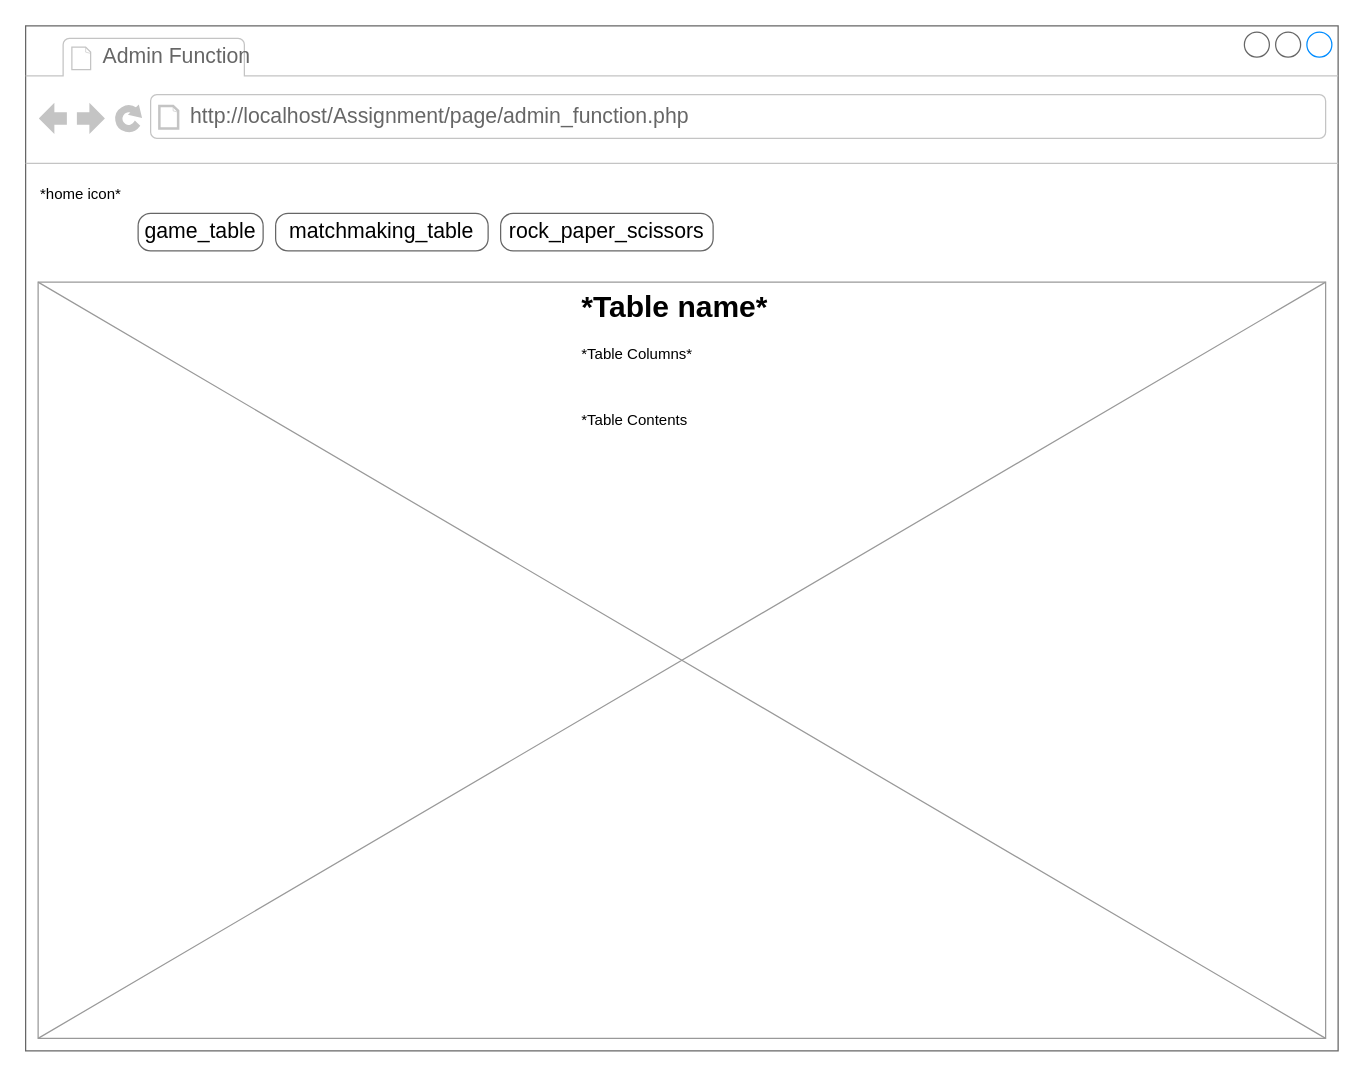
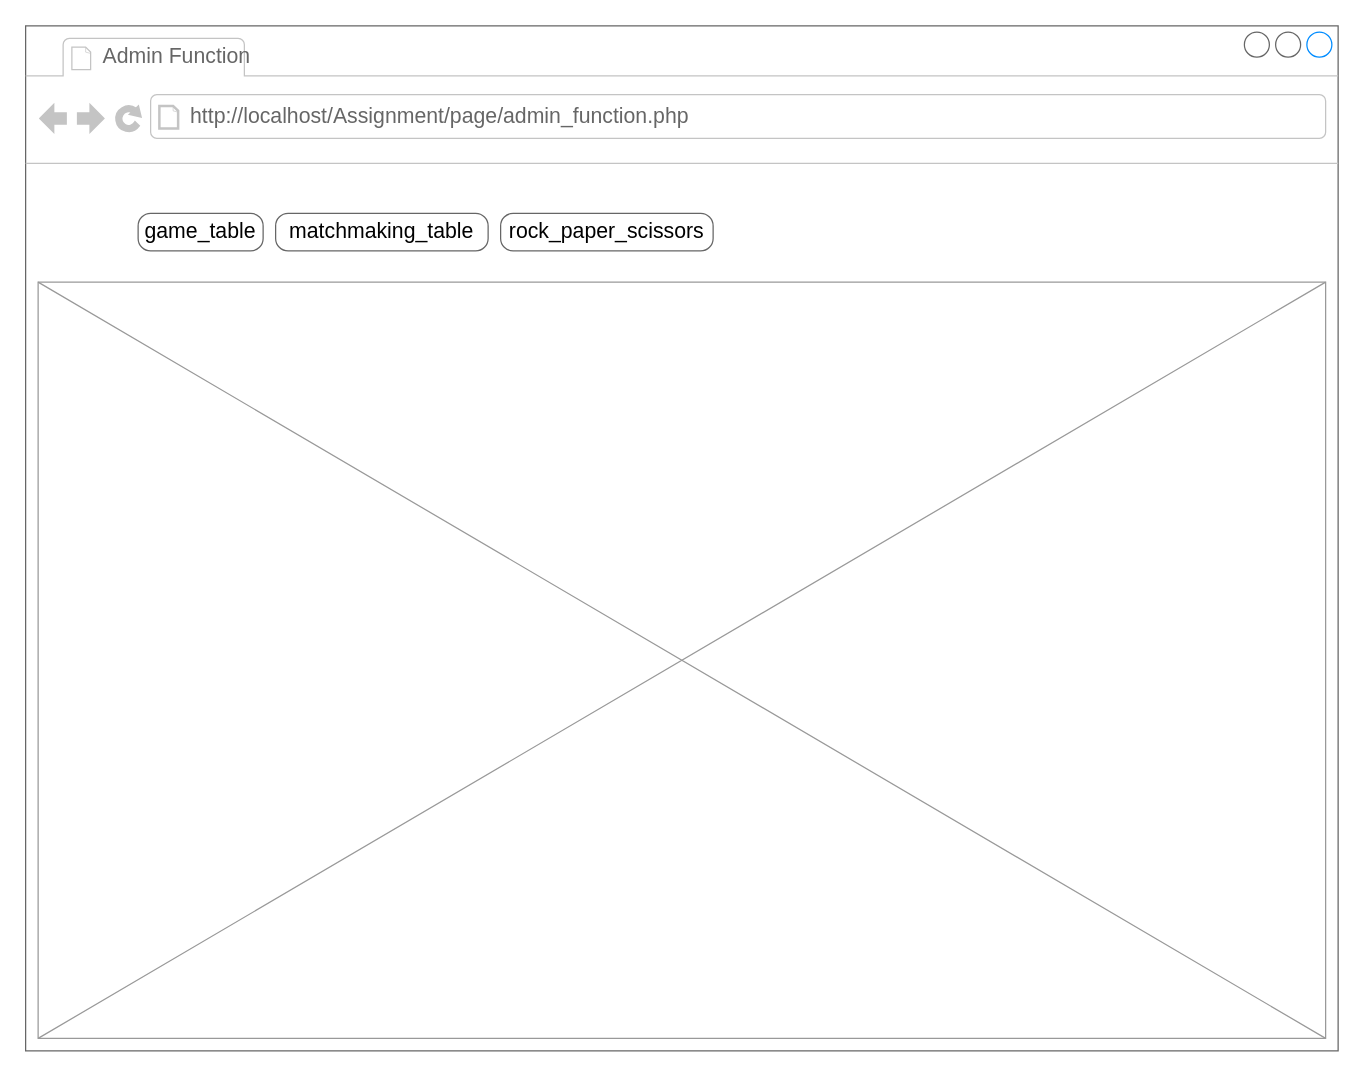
(82, 194) -> none
(694, 357) -> none
